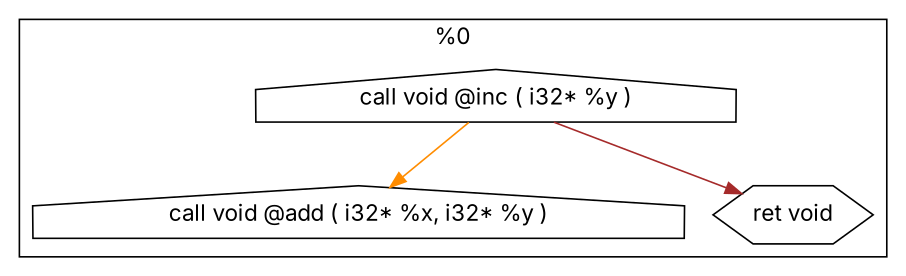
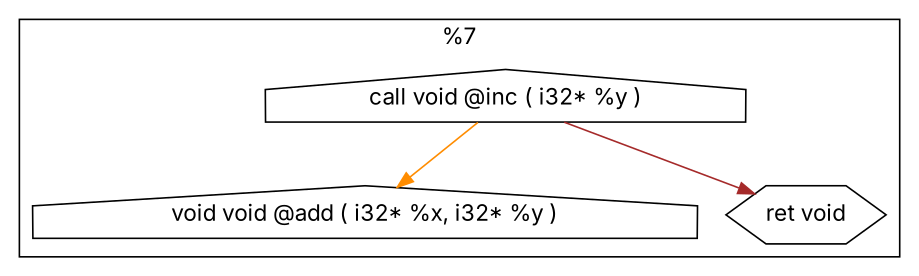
(453, 38) -> (460, 38)
(359, 215) -> (365, 215)
